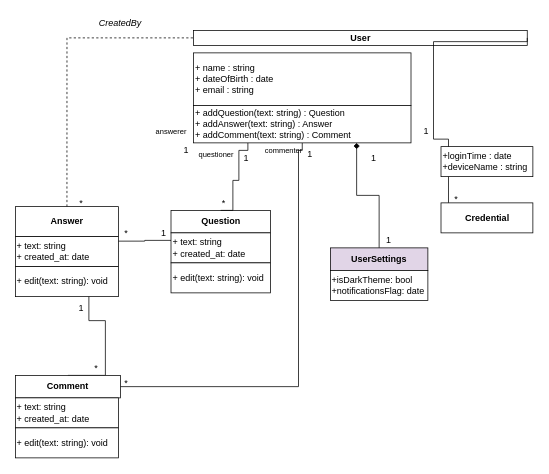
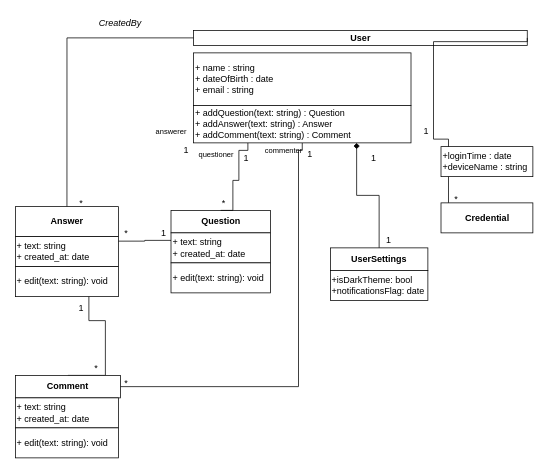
(67, 59) -> (67, 59)
(379, 259) -> (379, 259)
